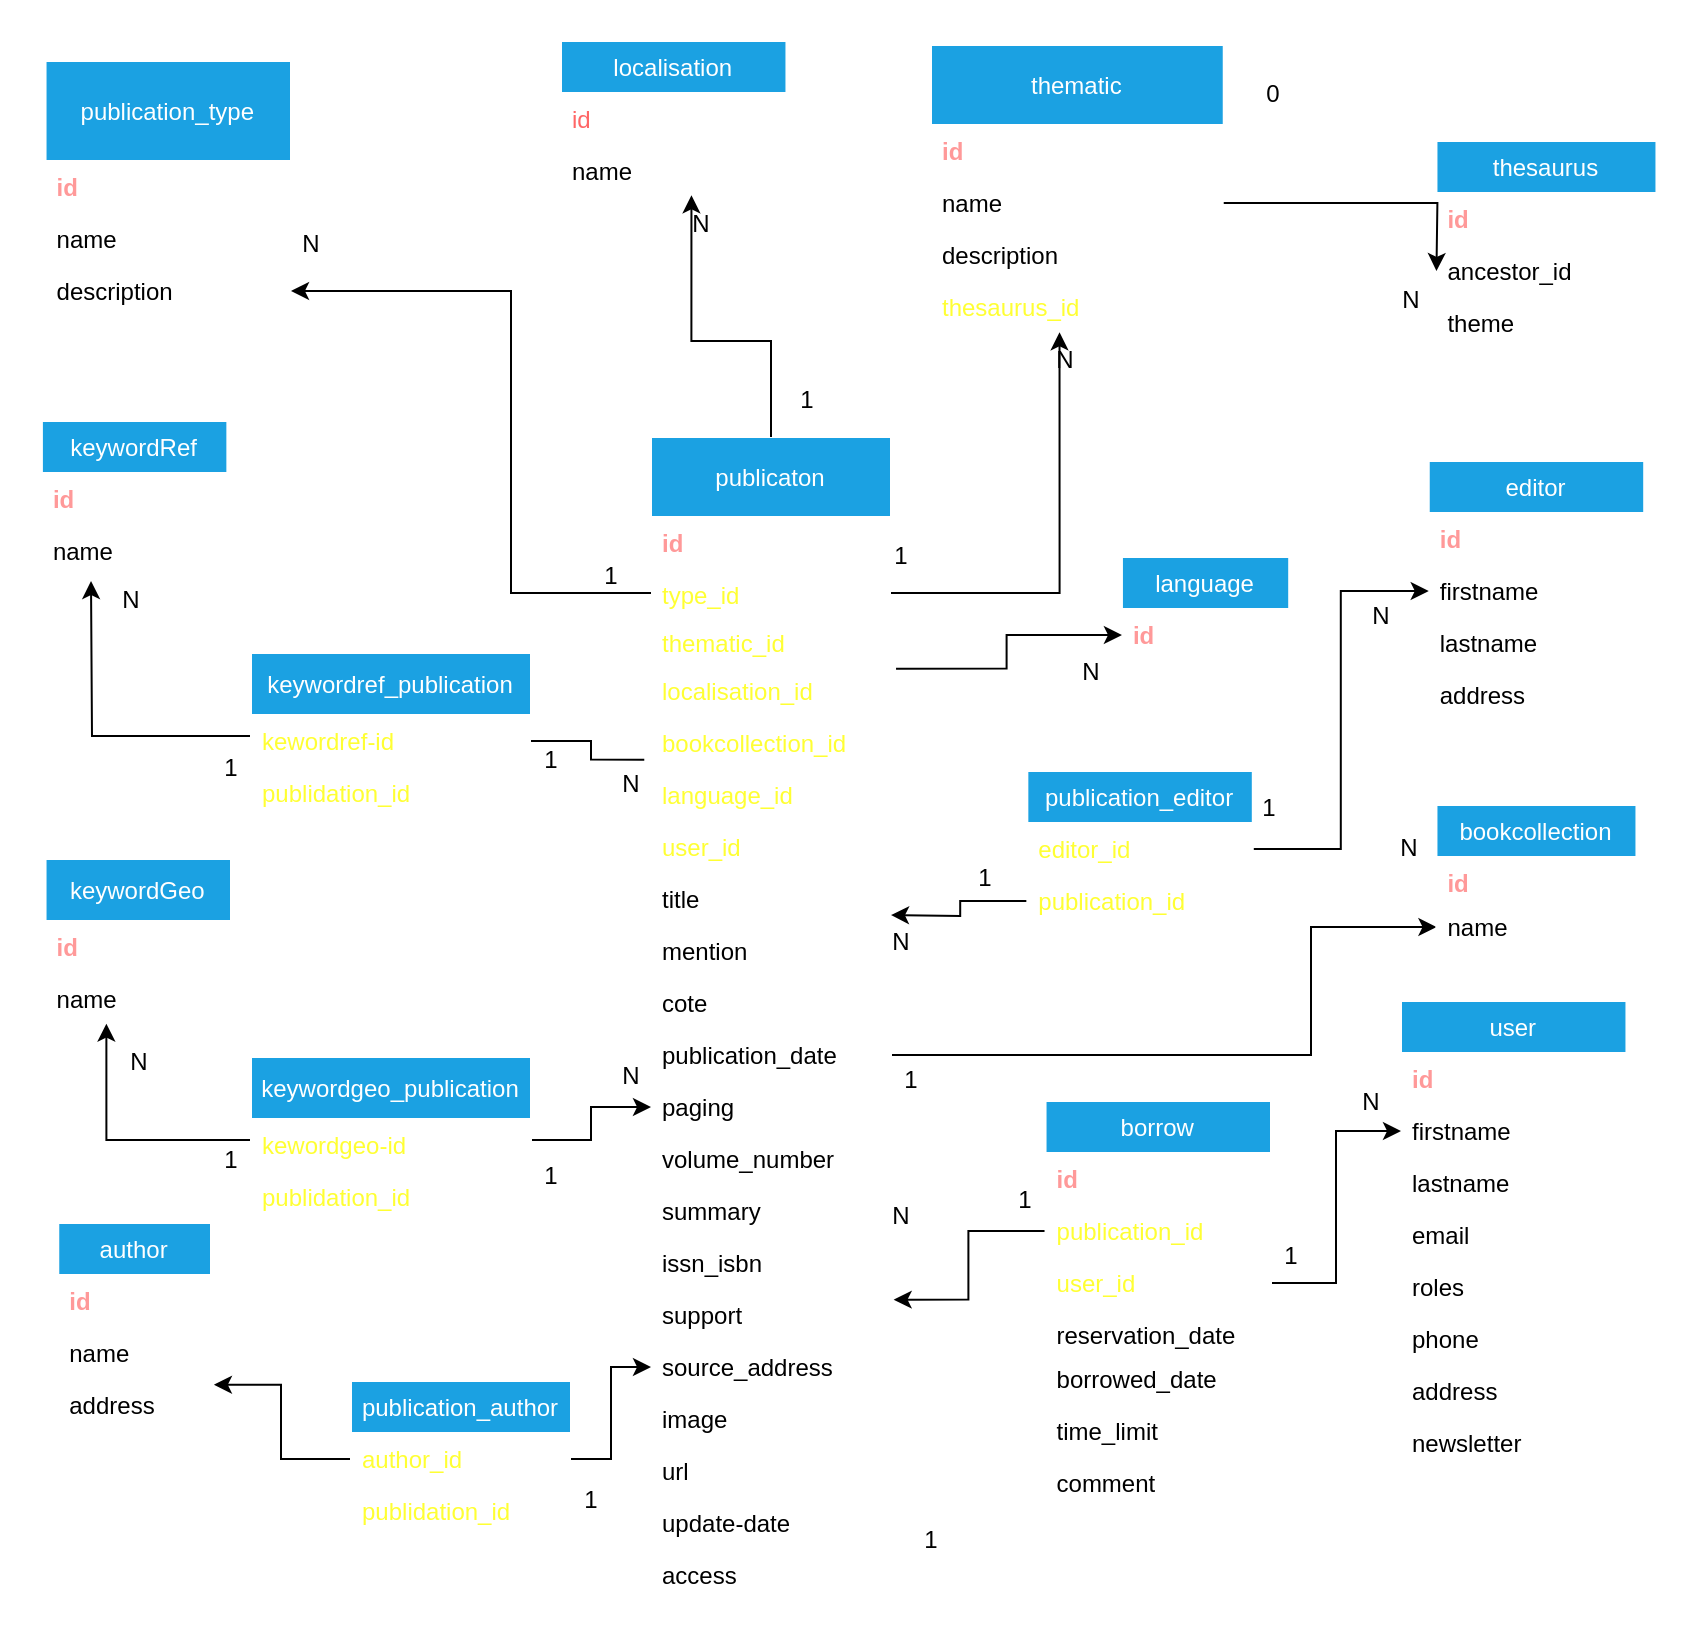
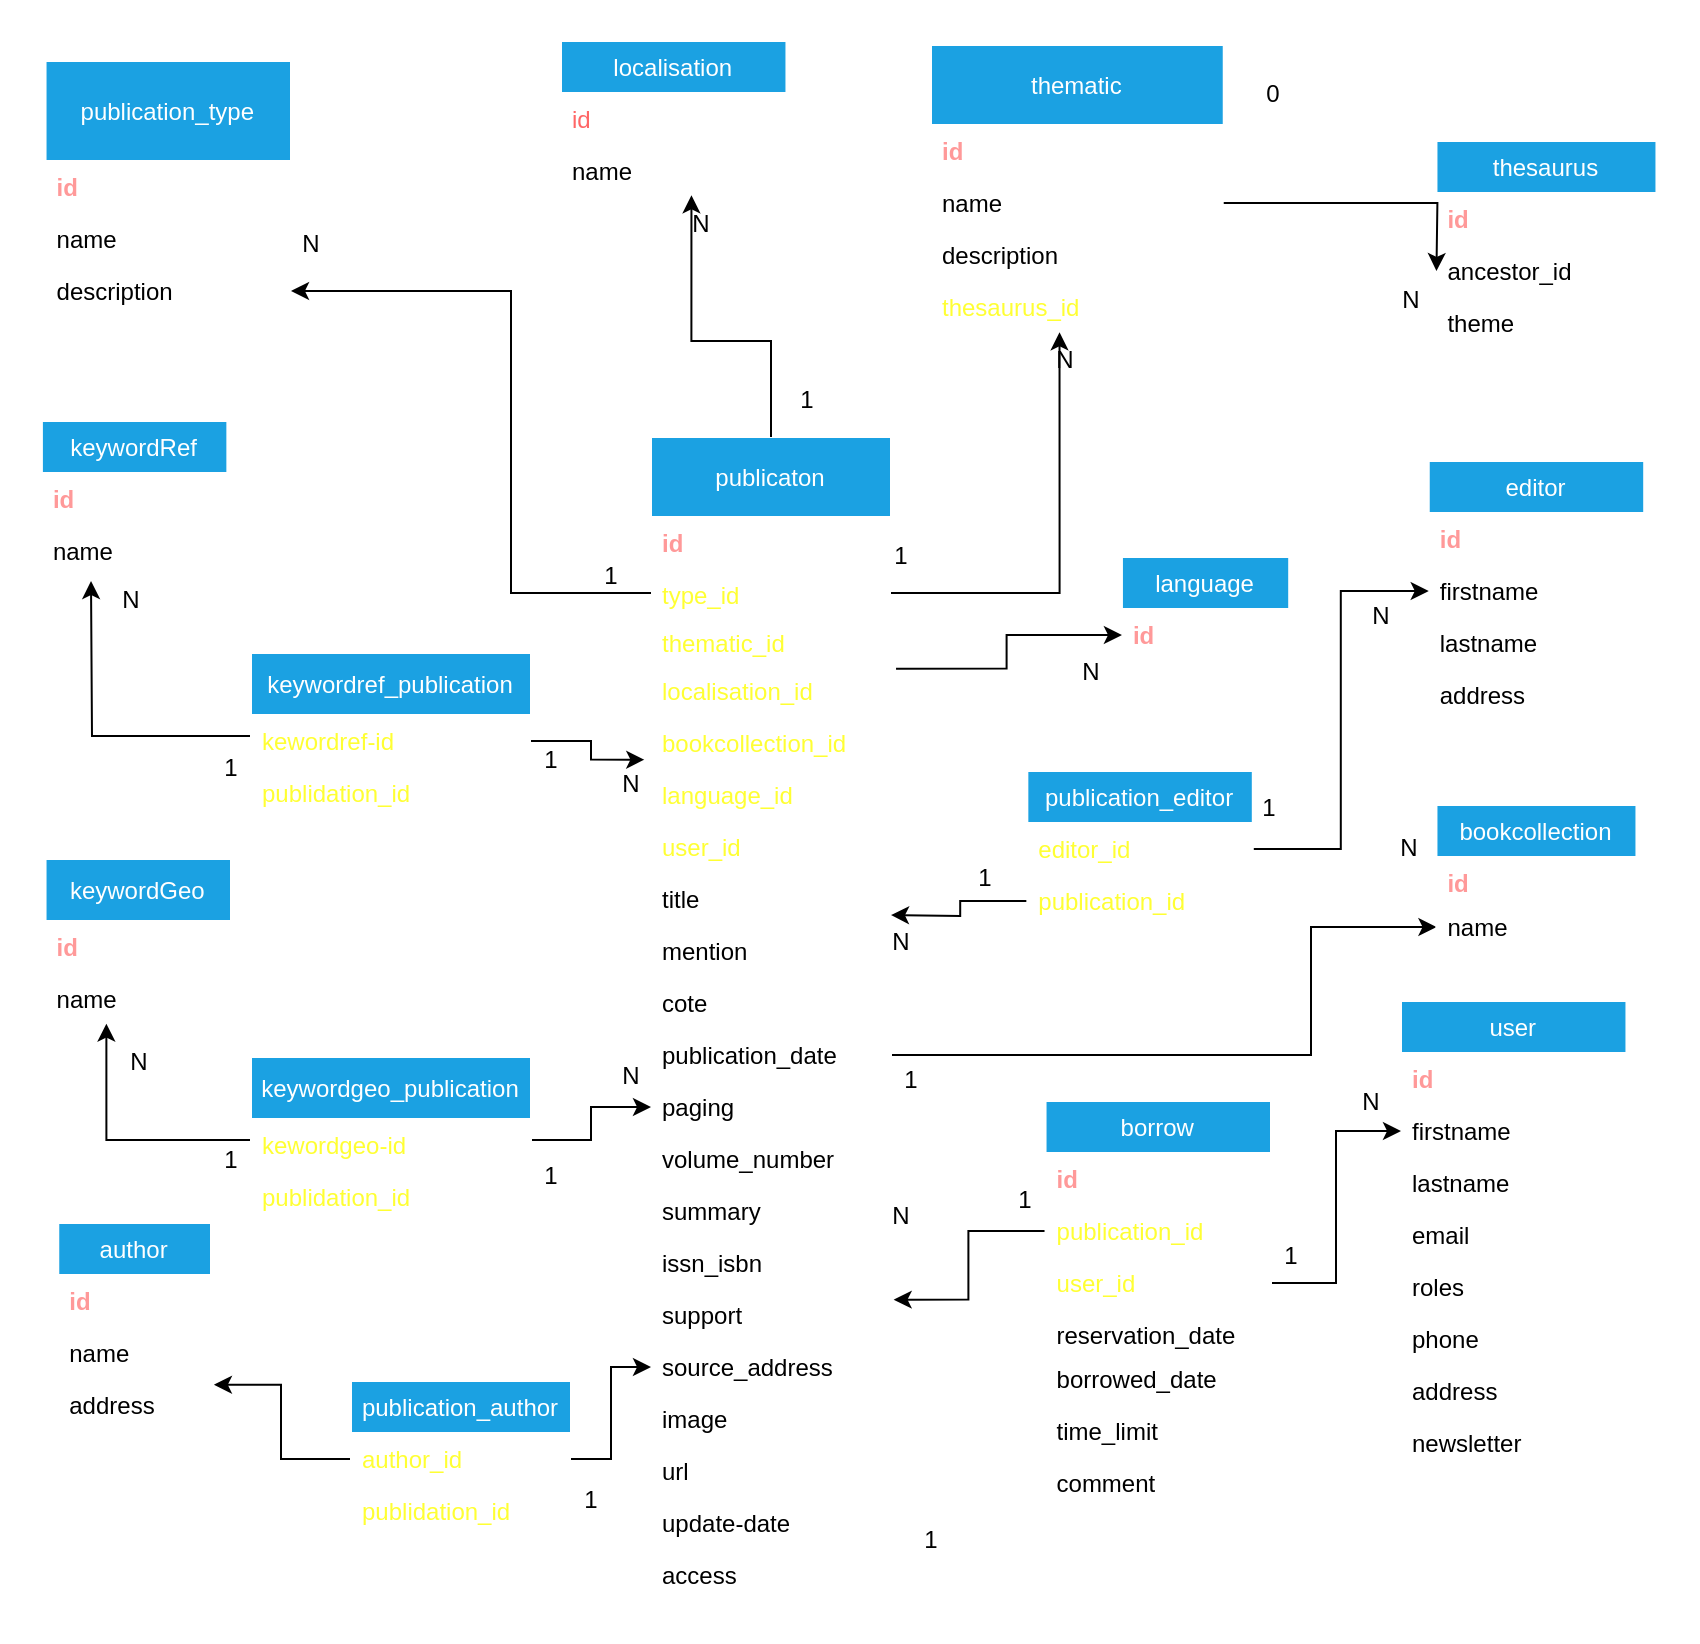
(635, 760) -> (630, 760)
